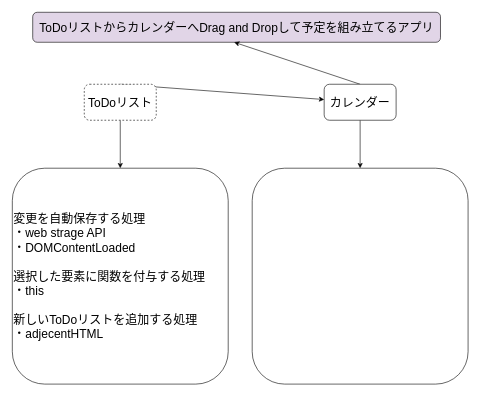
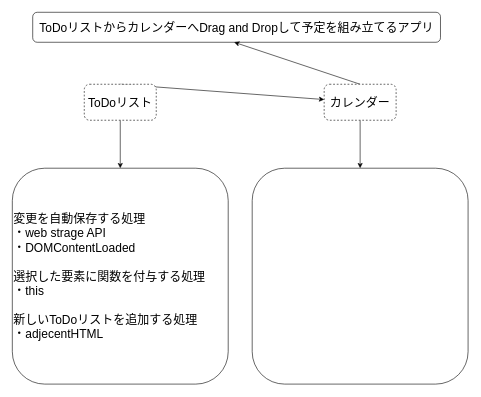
(237, 27) -> (237, 27)
(360, 102) -> (360, 102)
